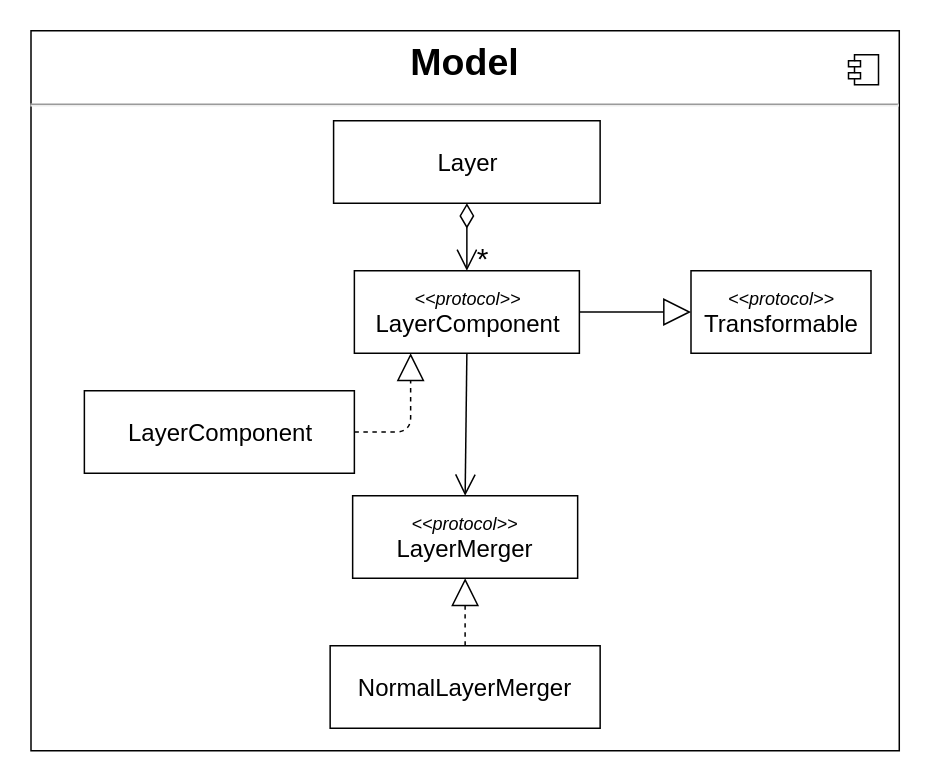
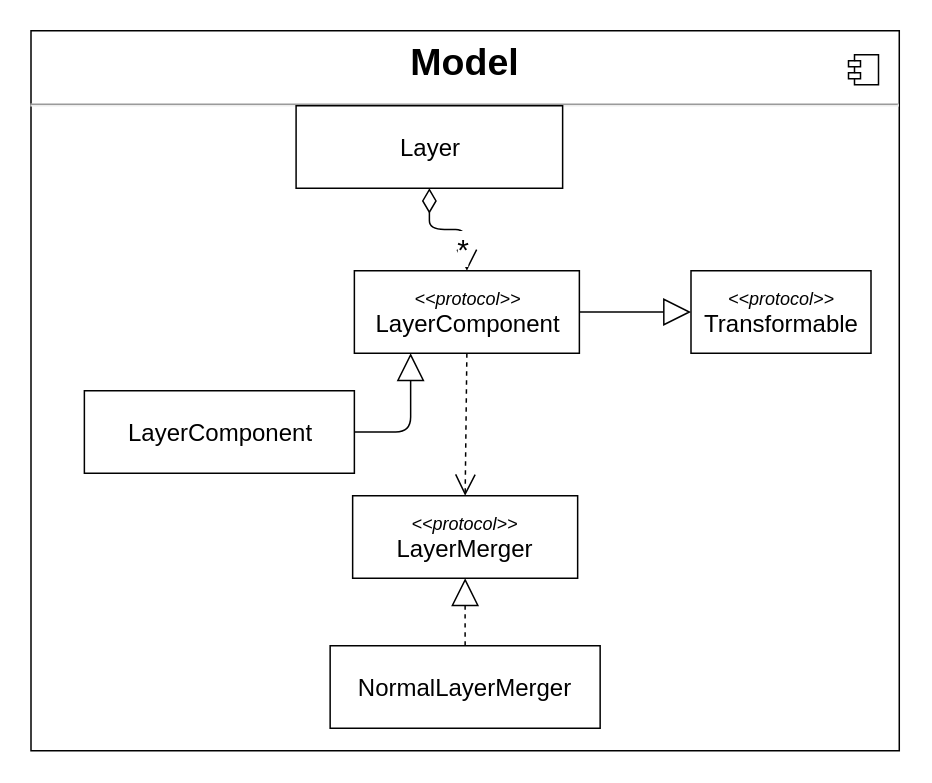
(467, 162) -> (429, 147)
(466, 422) -> (466, 422)
(405, 430) -> (405, 430)
